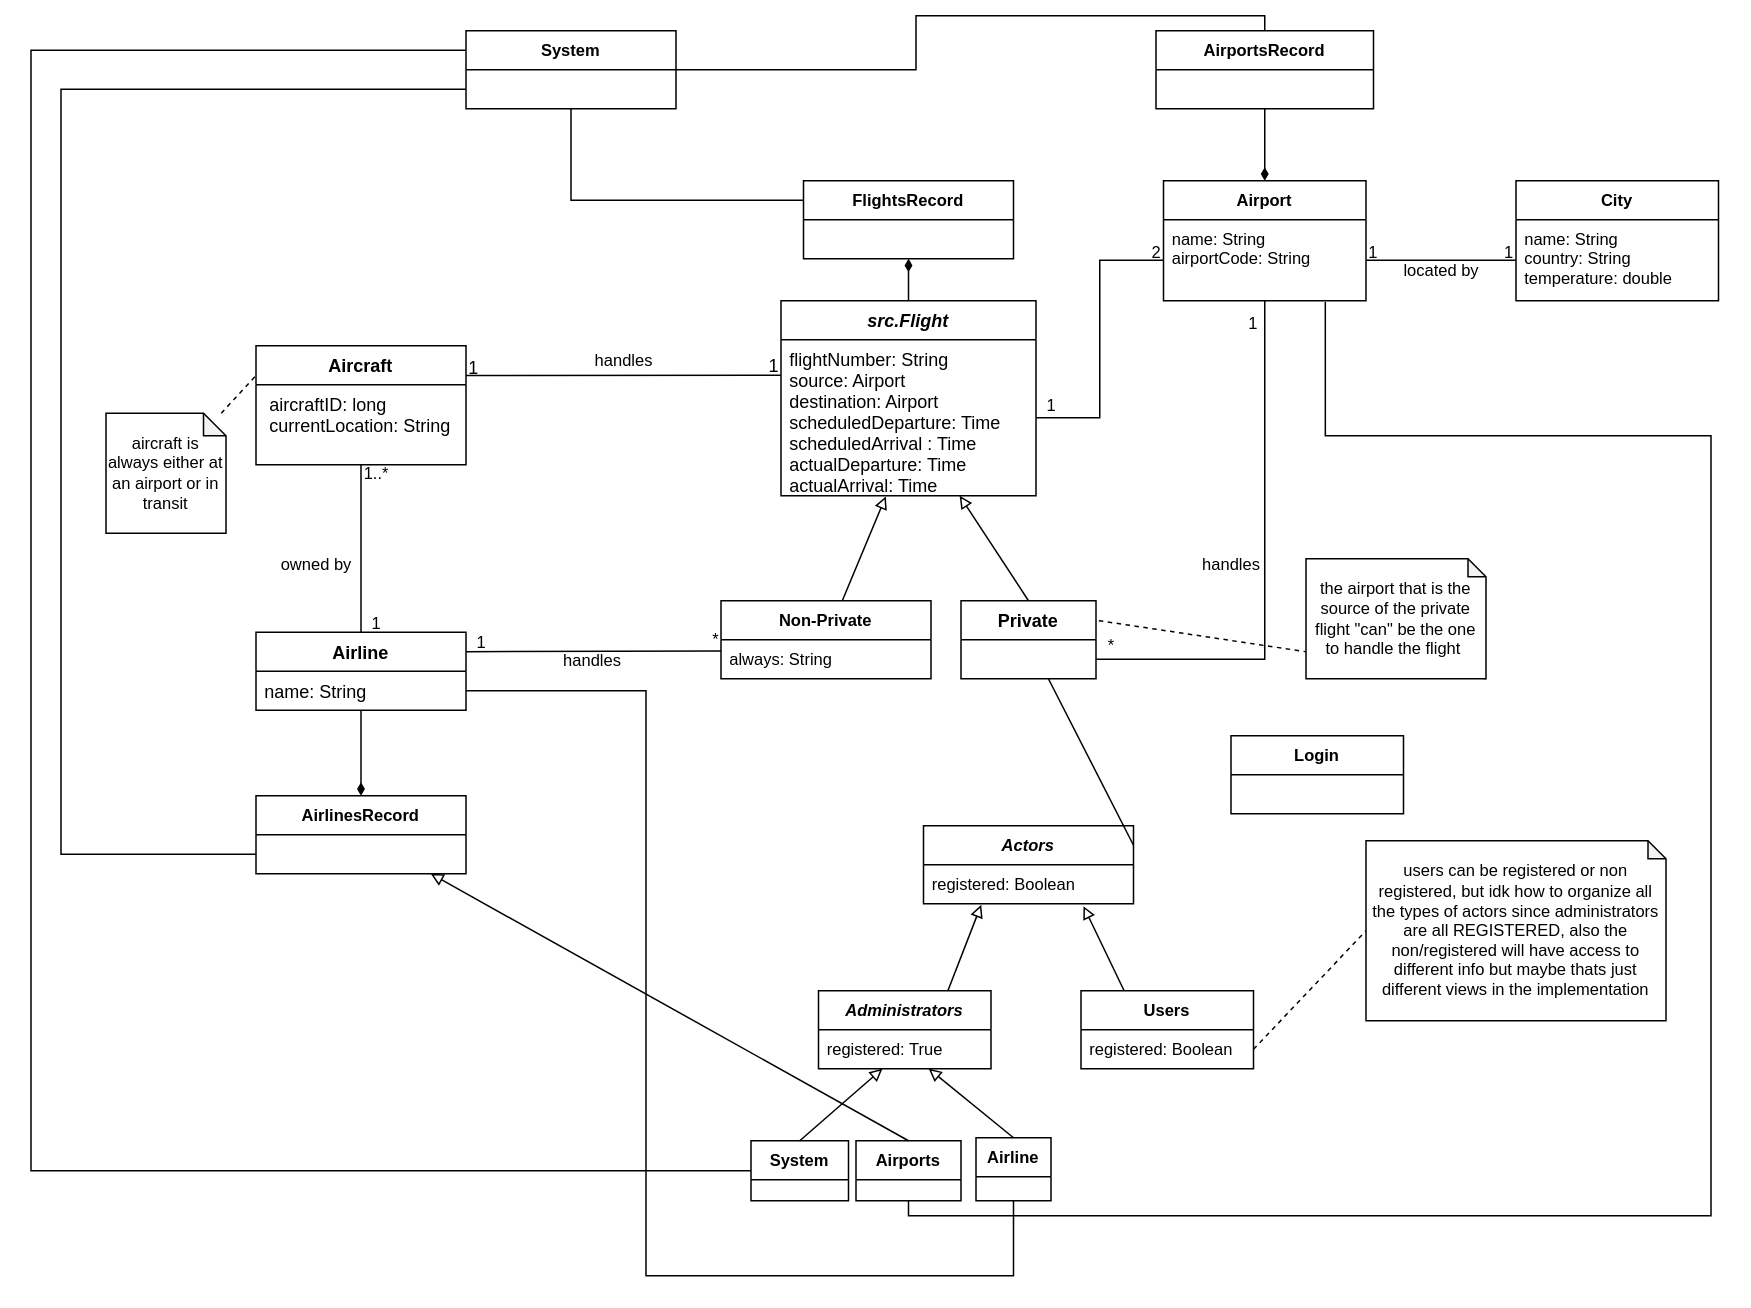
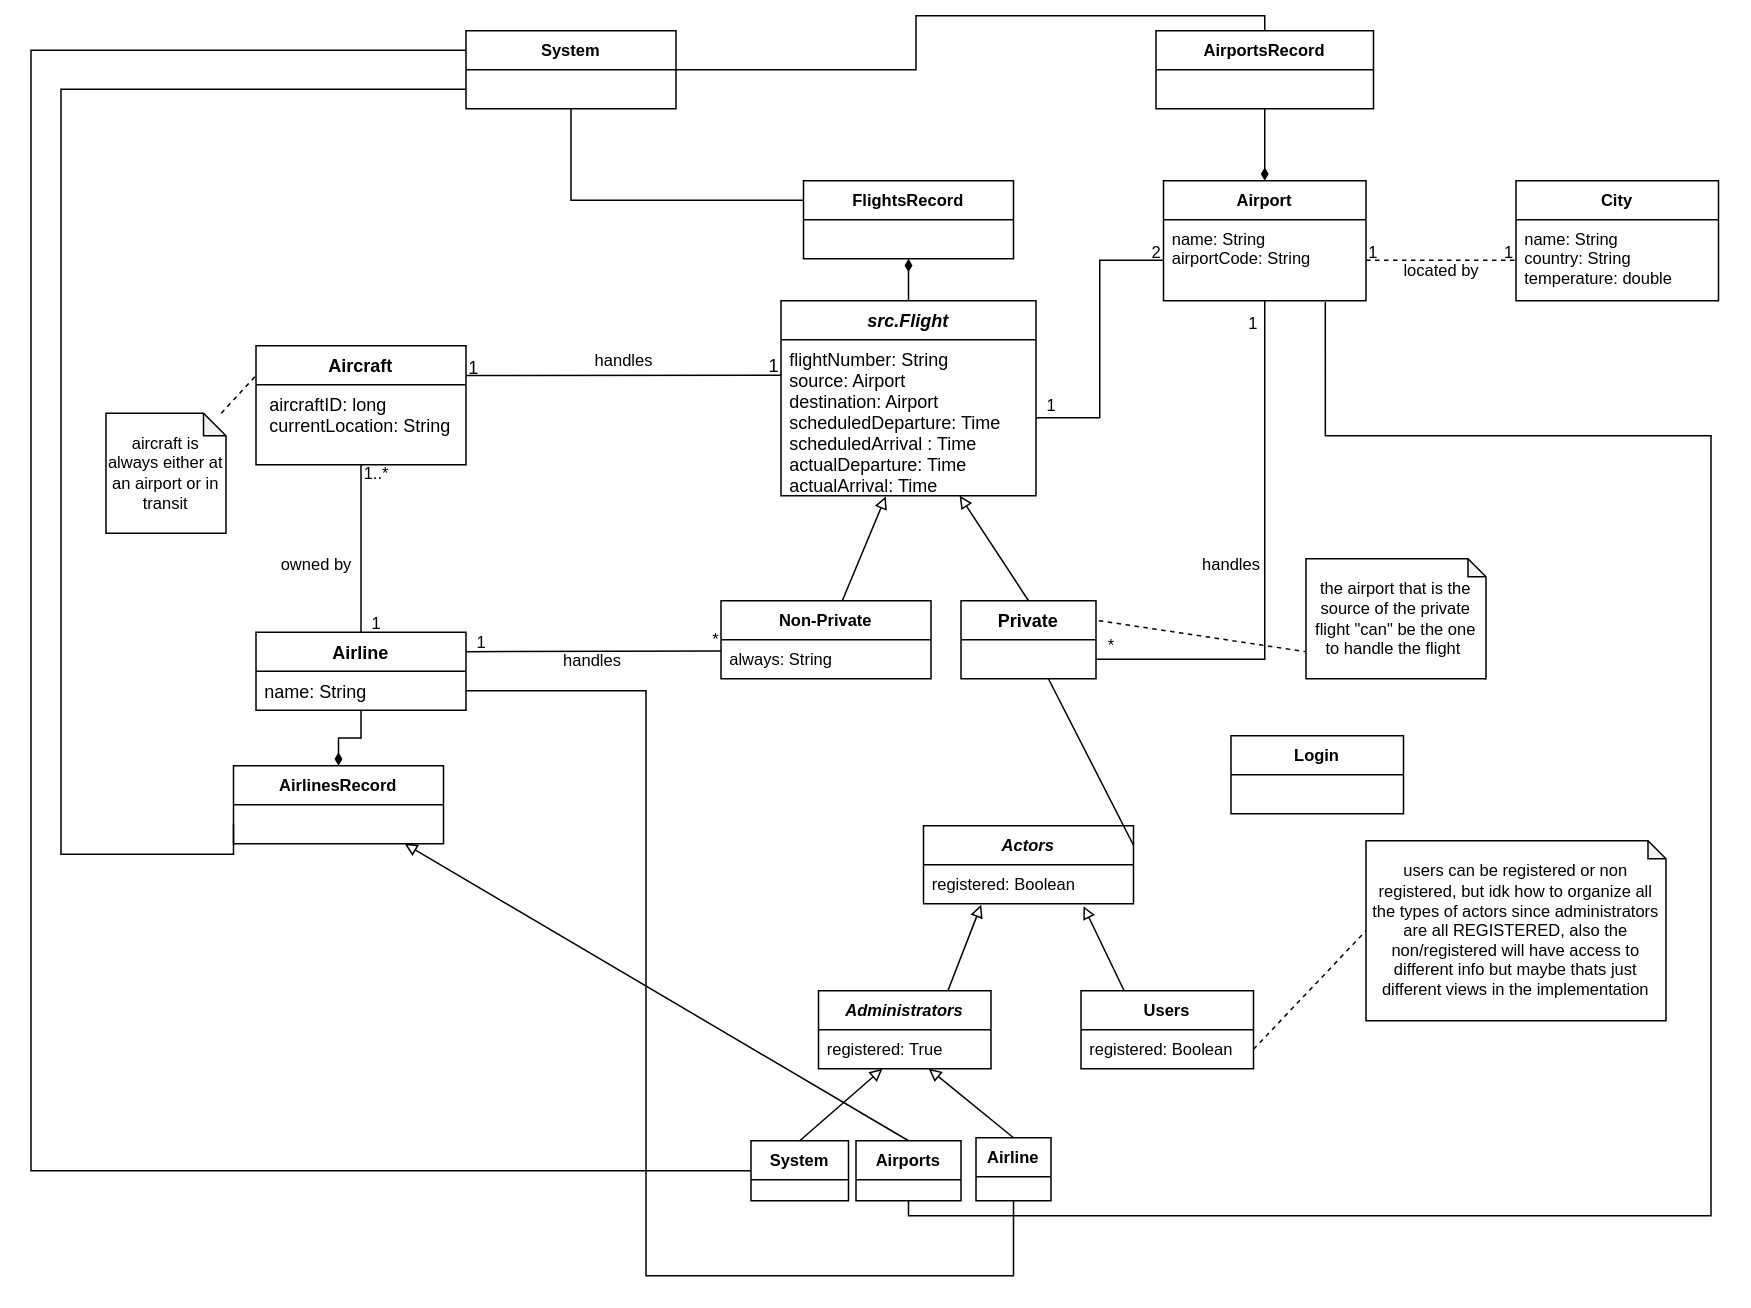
(1439, 260) -> (1439, 260)
(361, 835) -> (338, 805)
